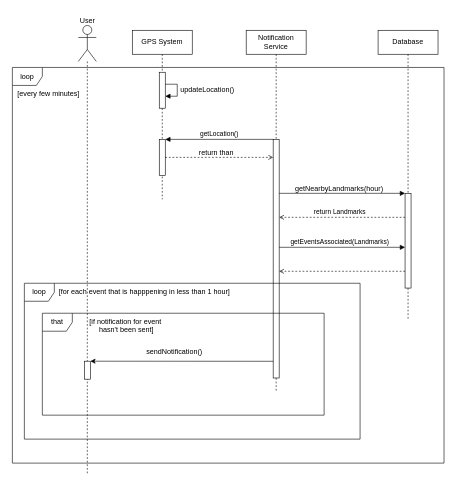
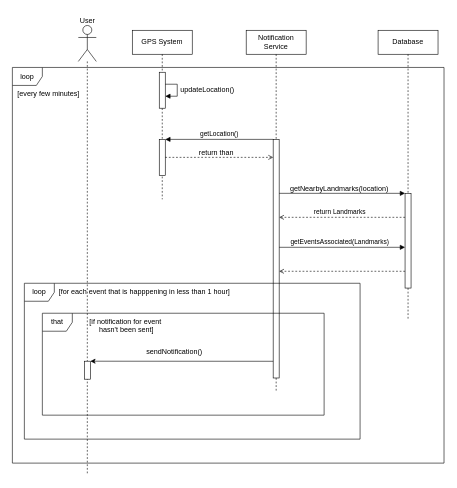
(340, 189) -> (340, 189)
